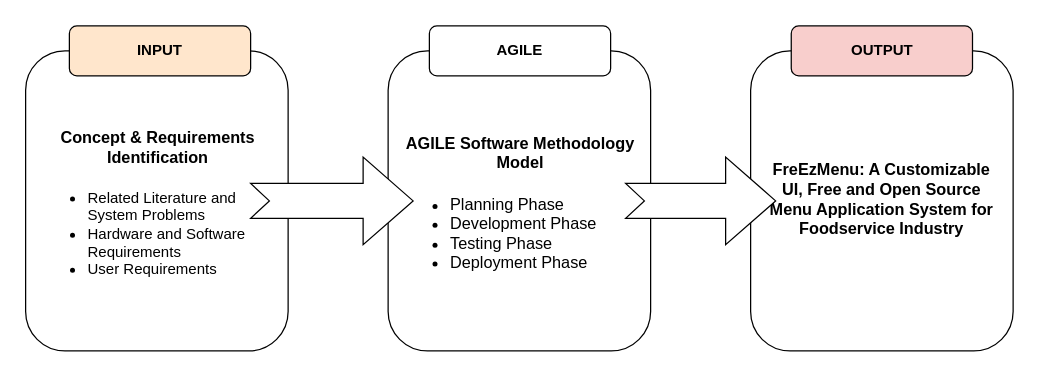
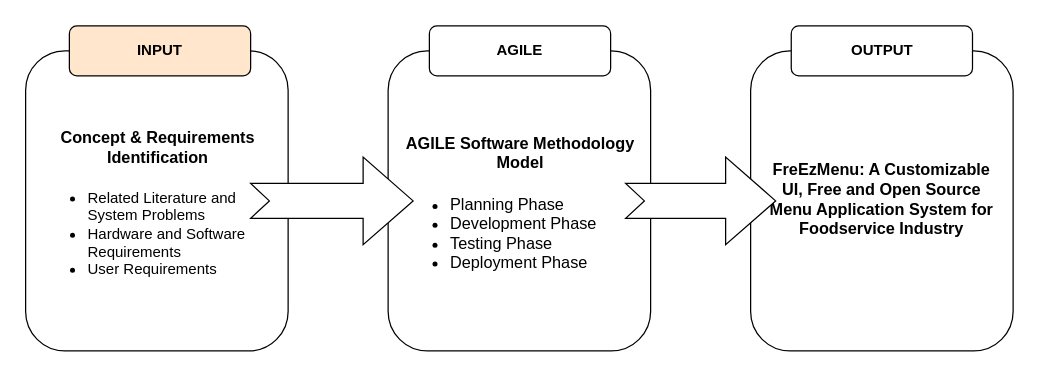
(882, 51) -> (882, 51)
